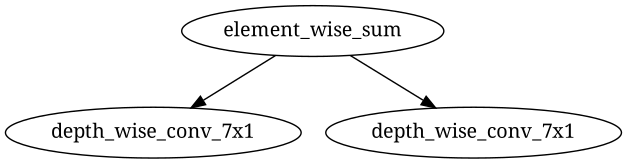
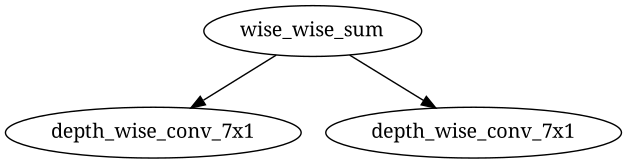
(313, 31) -> (313, 31)
